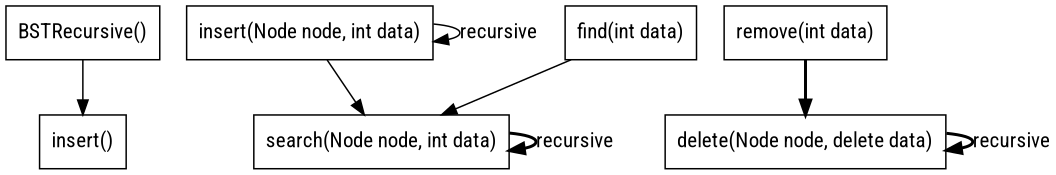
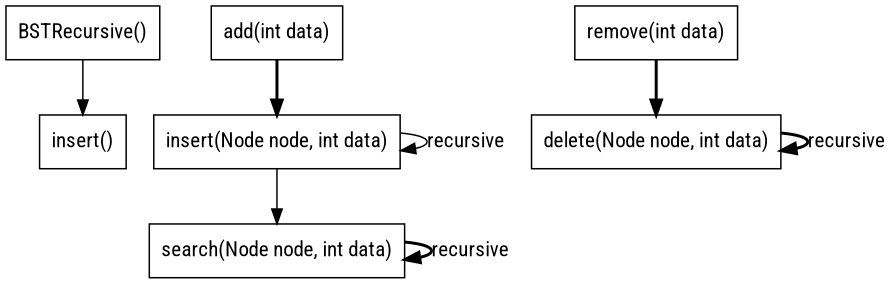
none -> (277, 33)
(631, 33) -> none
(806, 142) -> (656, 142)
